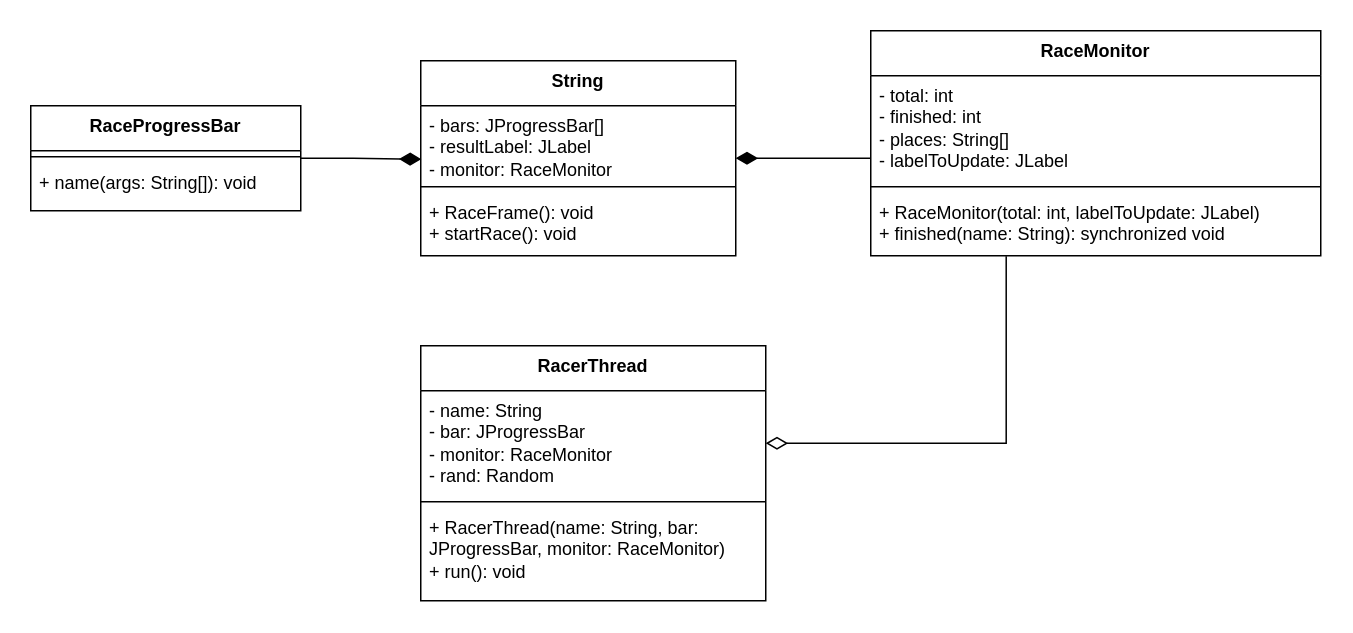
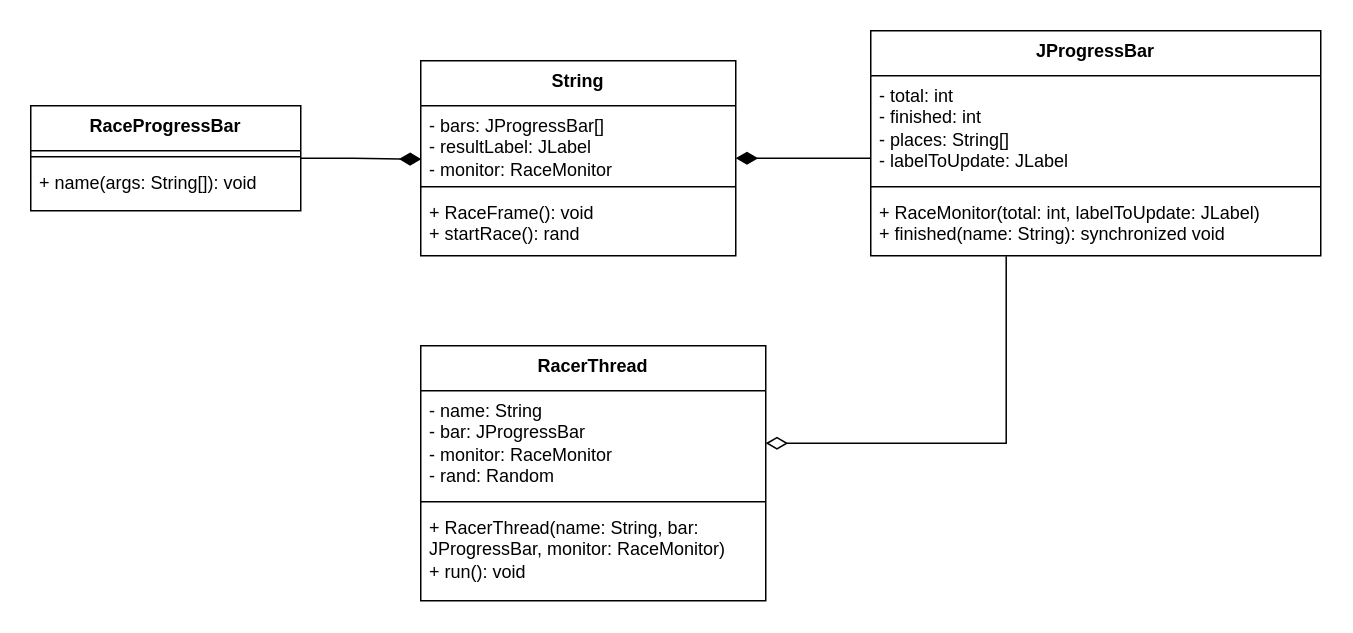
(1096, 52) -> (1096, 52)
(516, 225) -> (518, 225)
